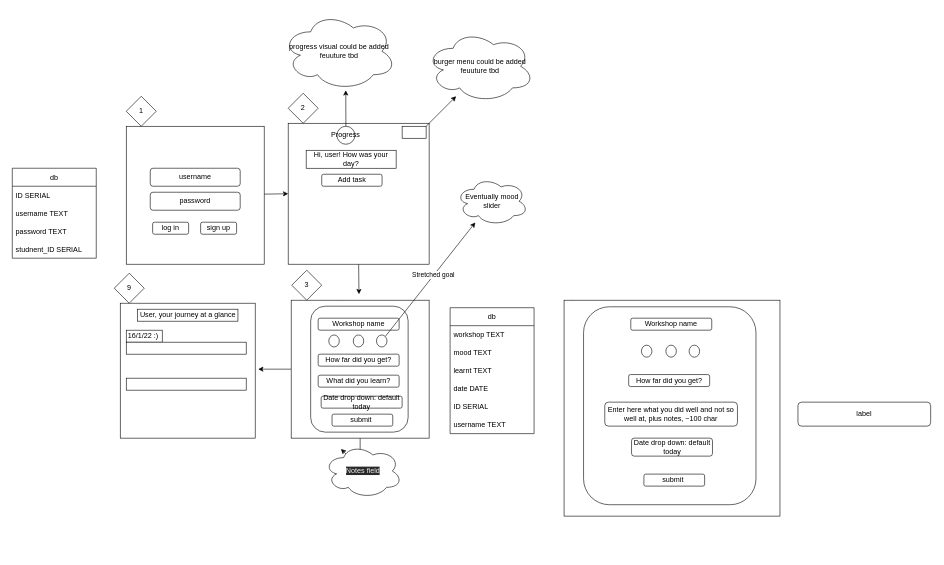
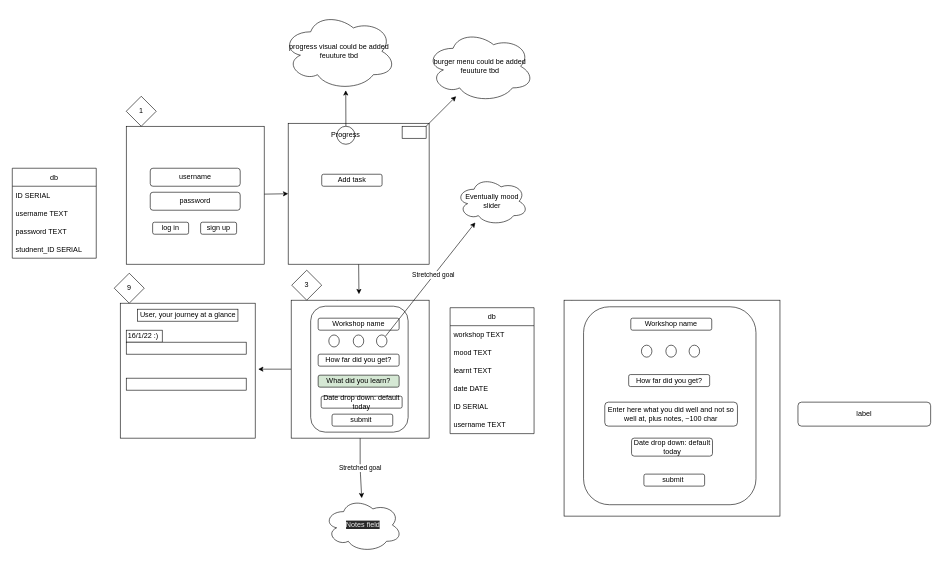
(303, 108) -> none
(351, 159) -> none
(359, 381) -> (359, 381)
(363, 471) -> (363, 525)
